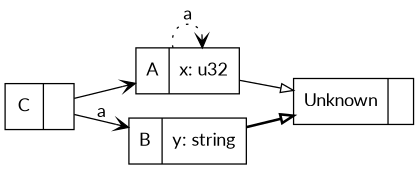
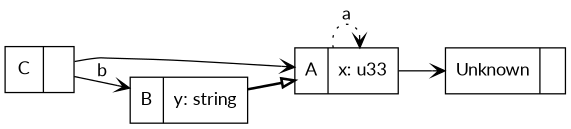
(204, 70) -> (363, 70)
(260, 84) -> (415, 71)
(101, 112) -> (102, 71)
(264, 123) -> (265, 86)
